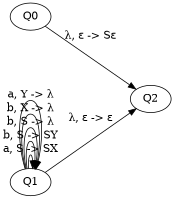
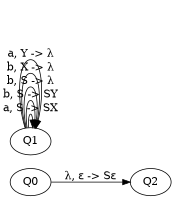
(88, 143) -> none
